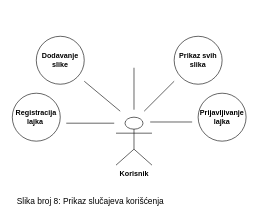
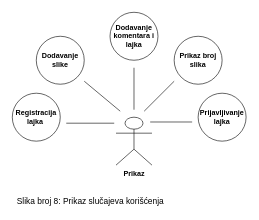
none -> (134, 36)
(198, 60) -> (198, 60)
(134, 174) -> (134, 174)
